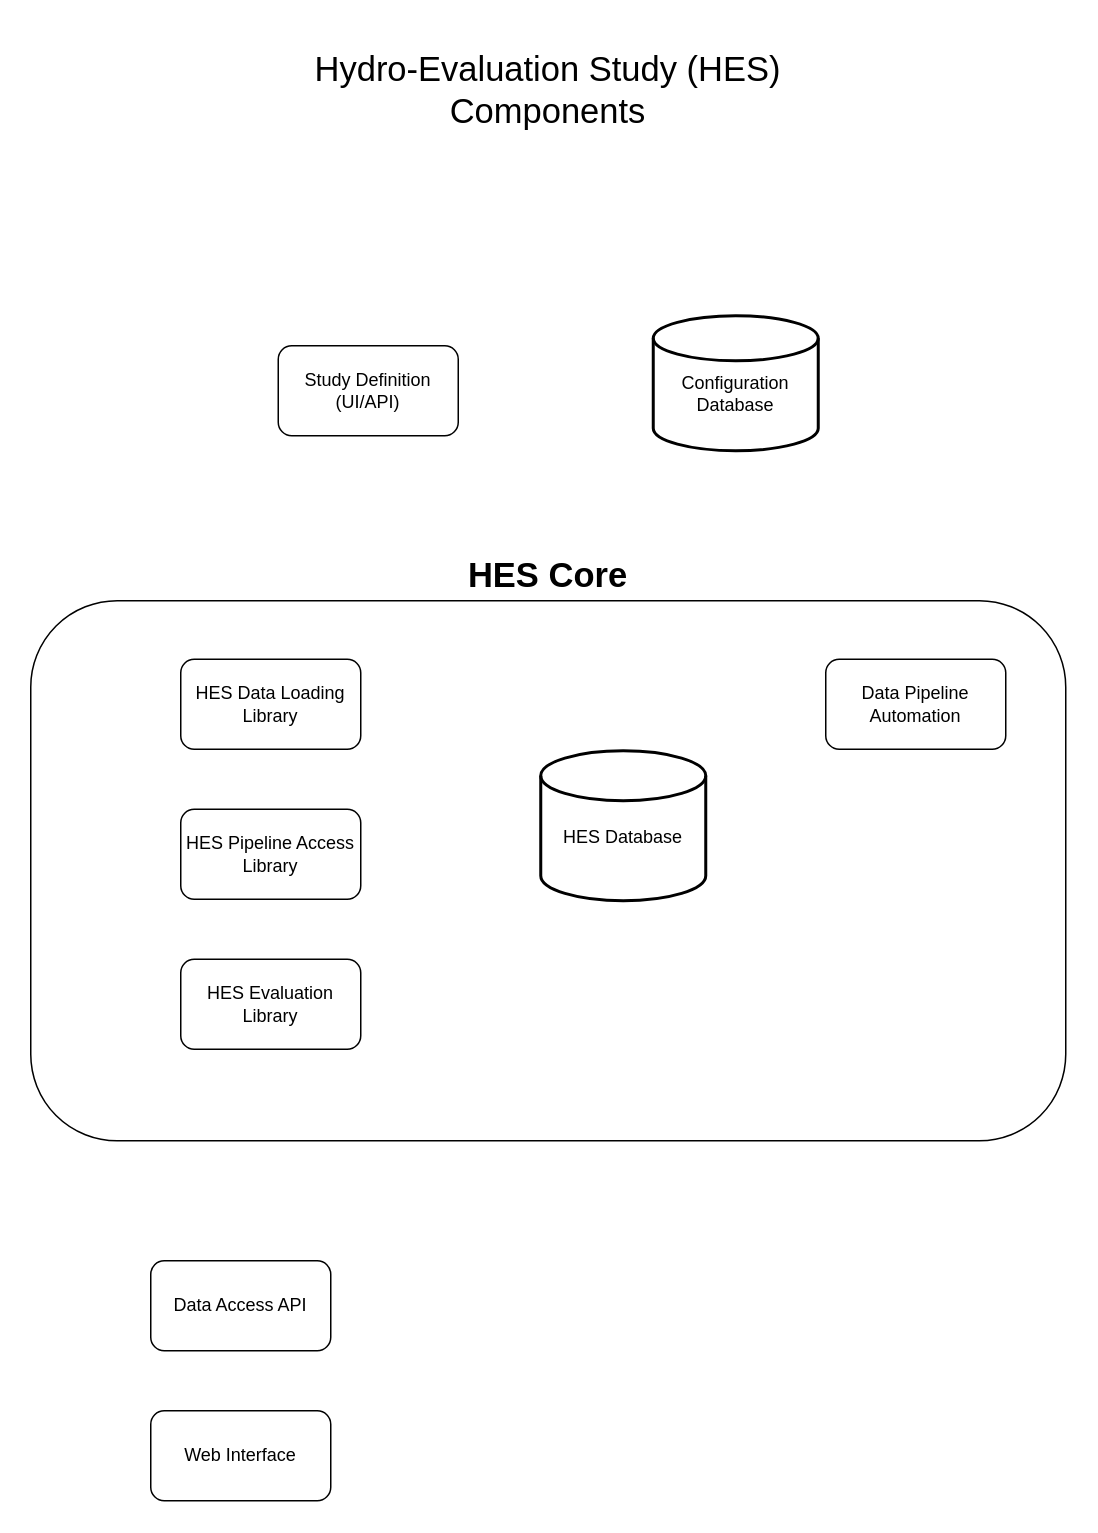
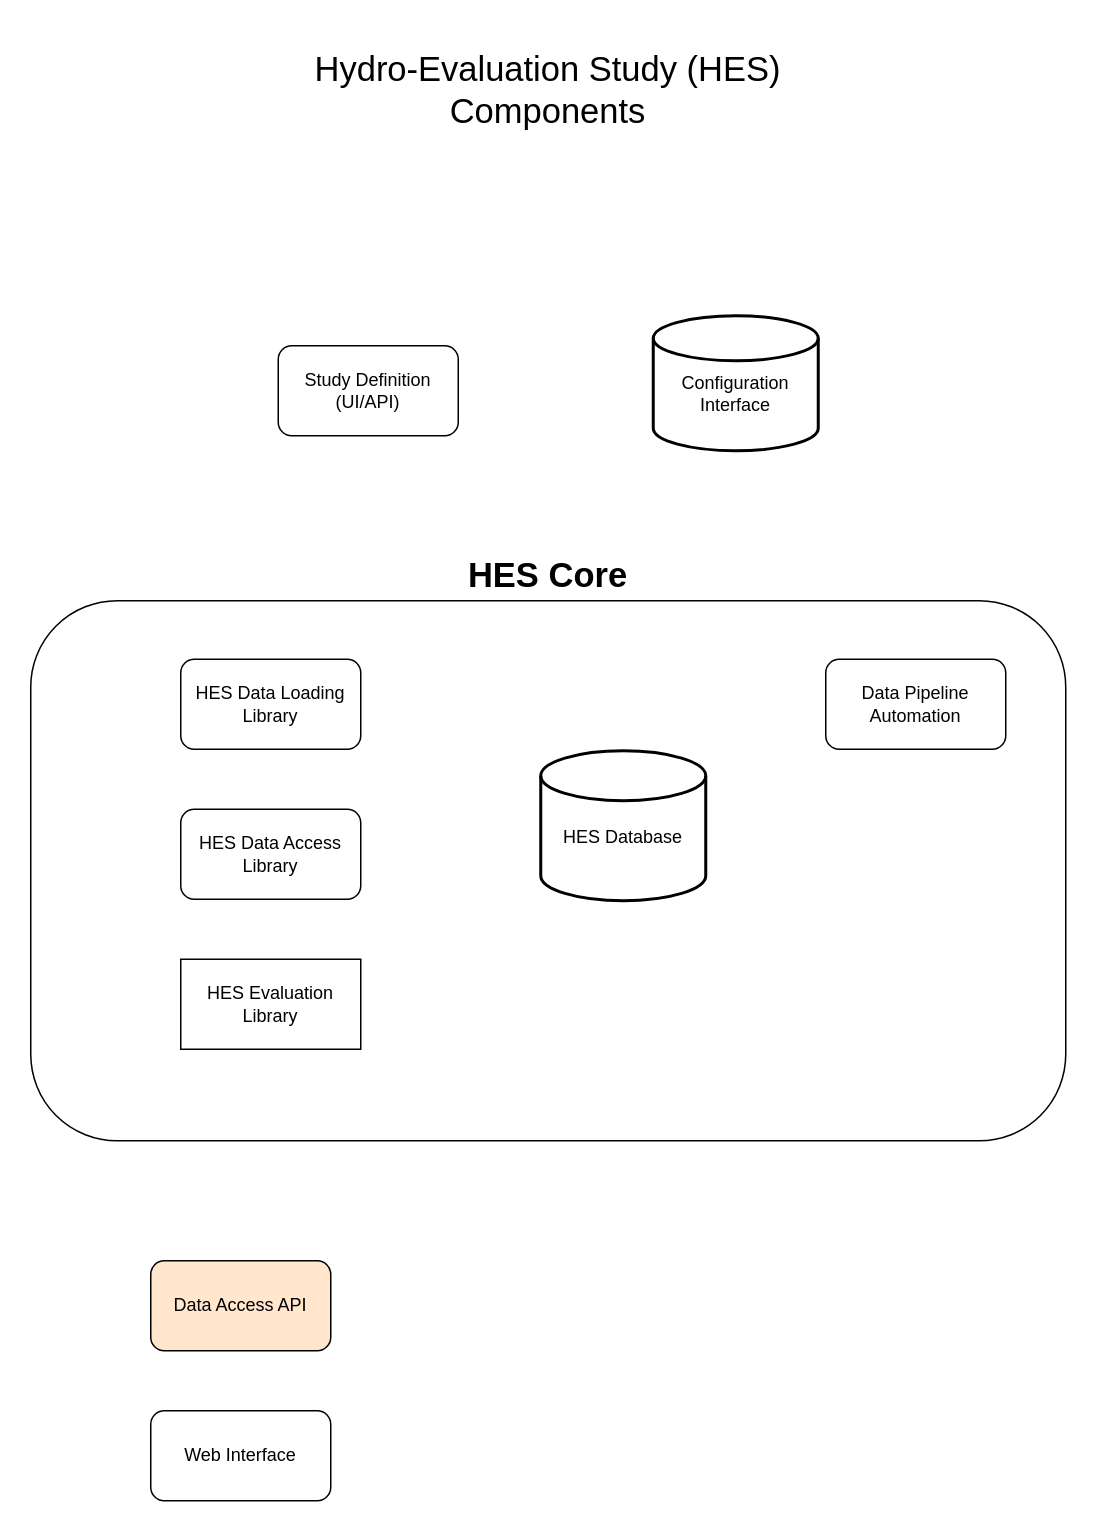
(736, 383) -> (736, 383)
(271, 854) -> (271, 854)
(271, 1004) -> (271, 1004)
(241, 1306) -> (241, 1306)
